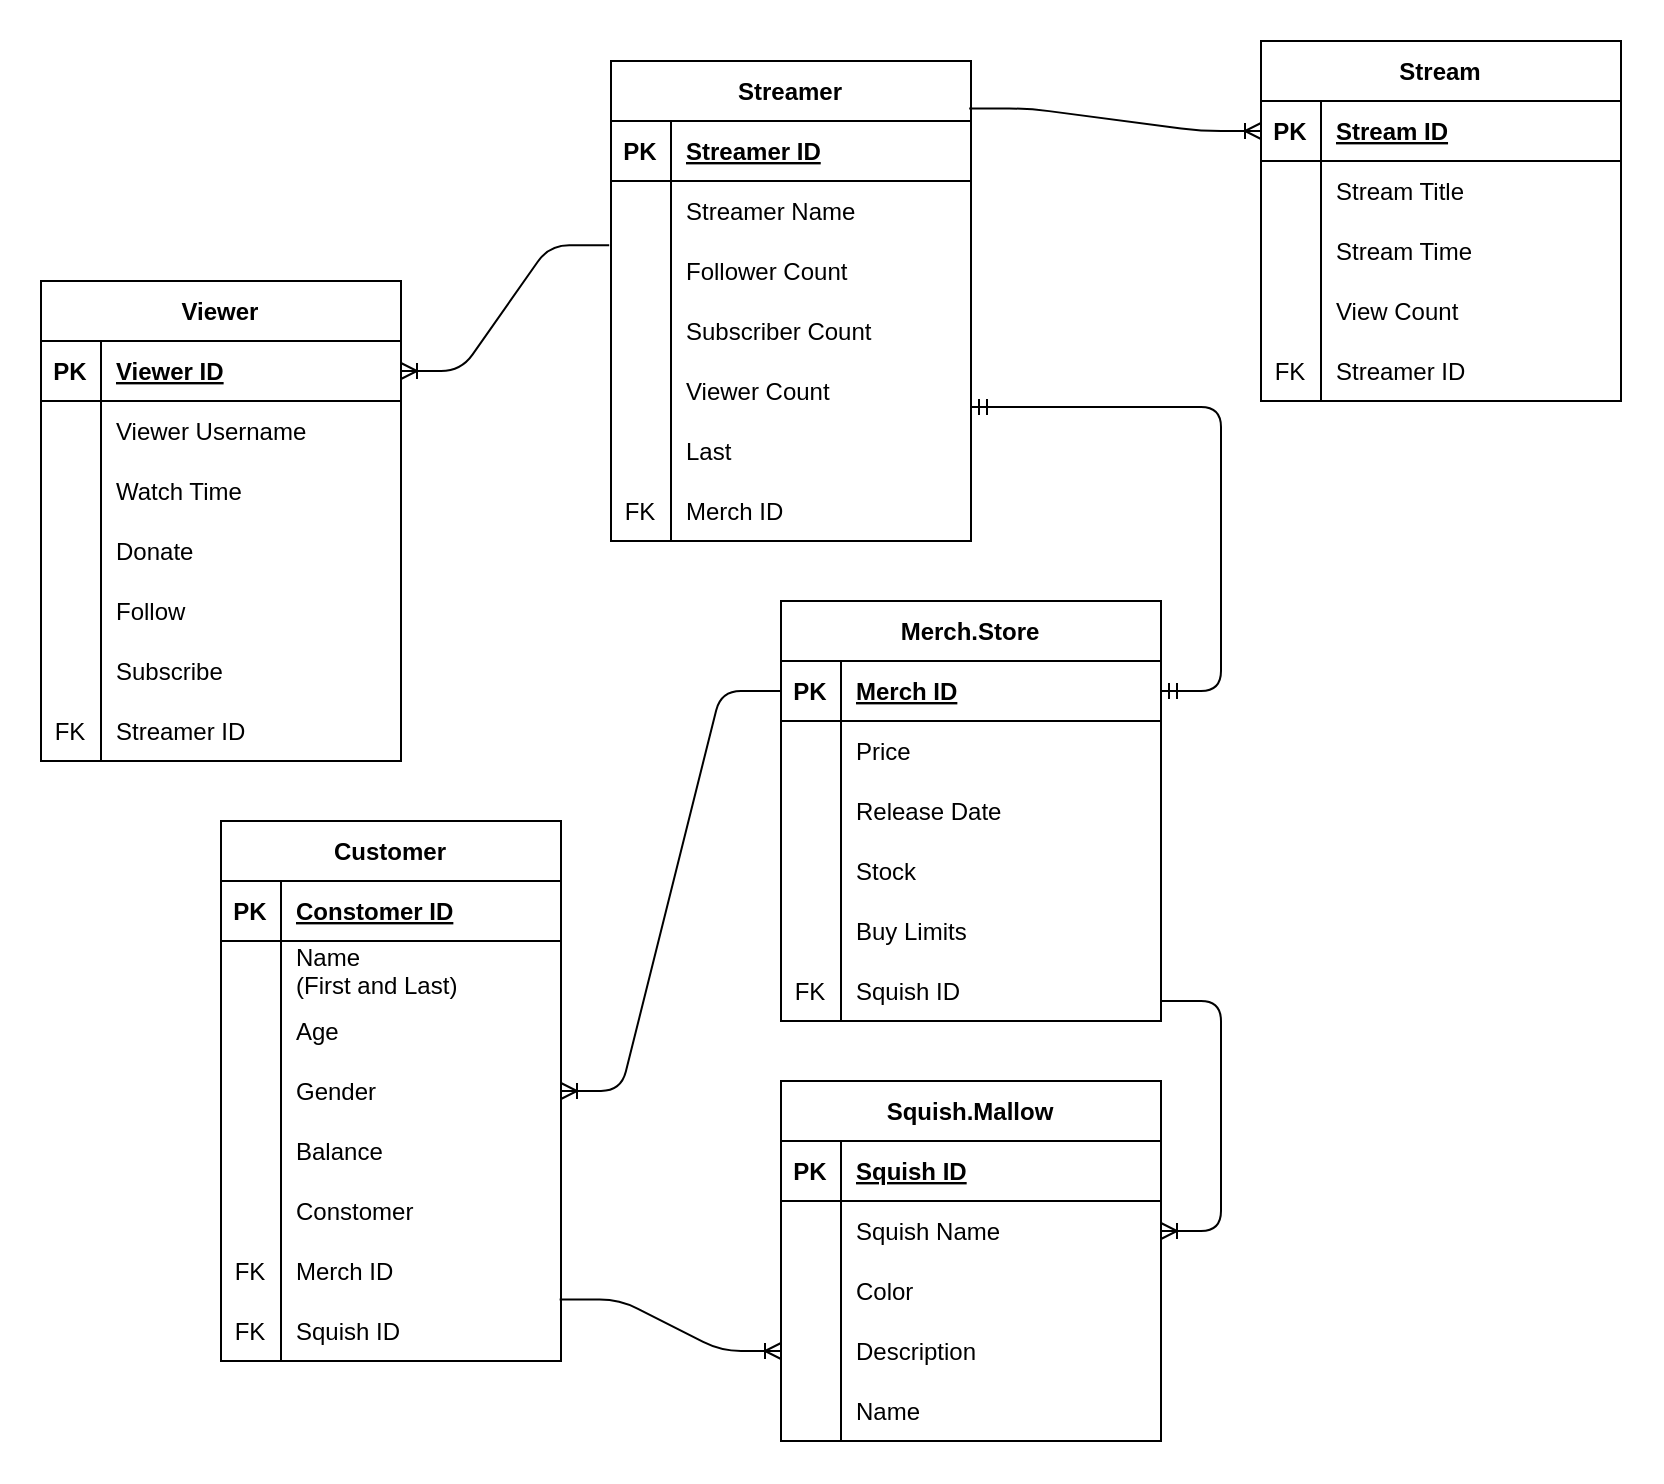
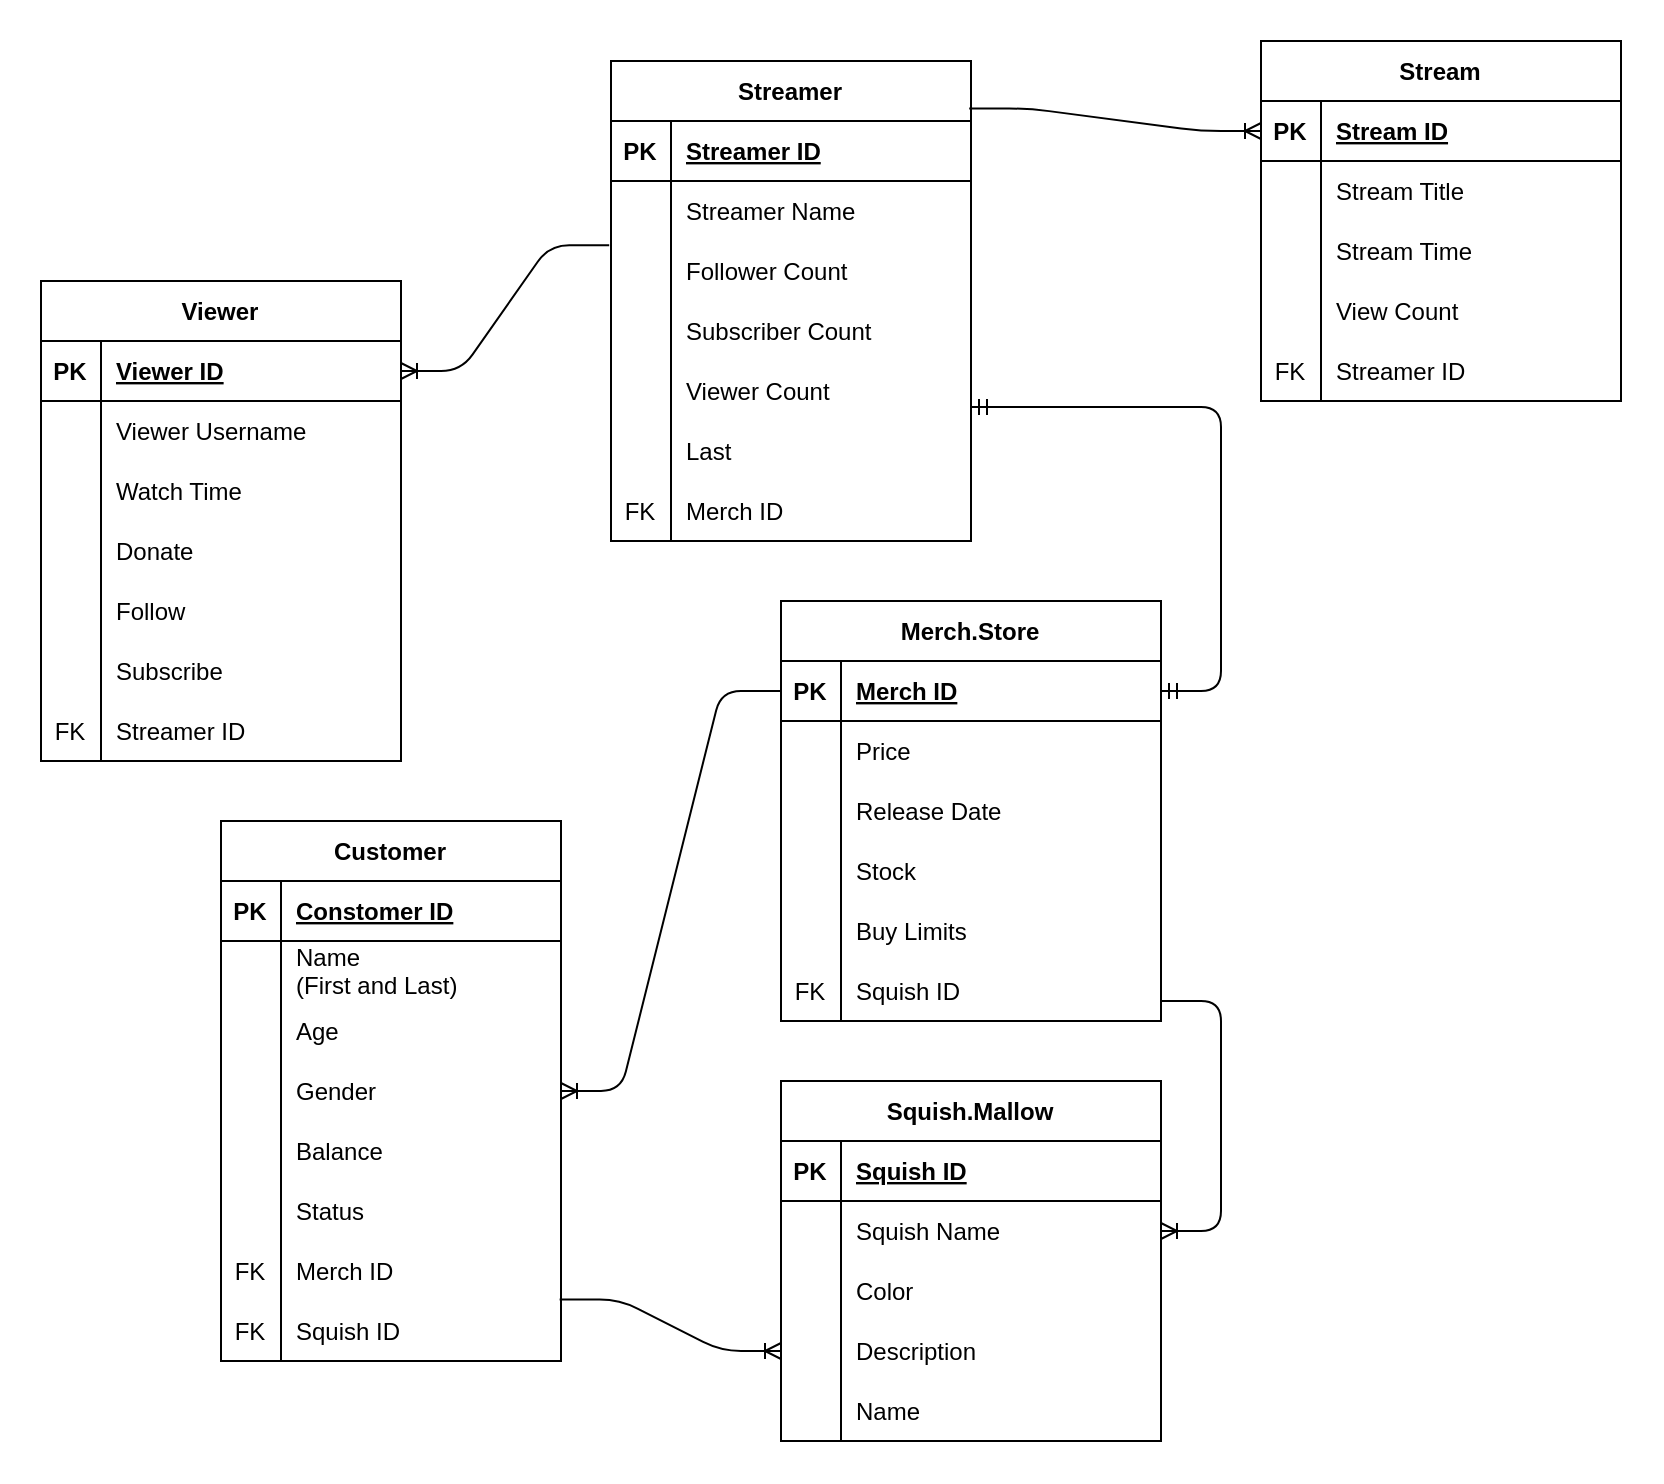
(356, 1212) -> (336, 1212)
